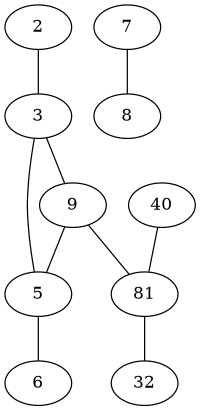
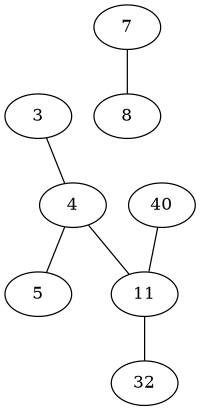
(38, 27) -> none
(27, 205) -> none
(73, 205) -> (73, 205)
(145, 294) -> (145, 294)
(38, 383) -> none
